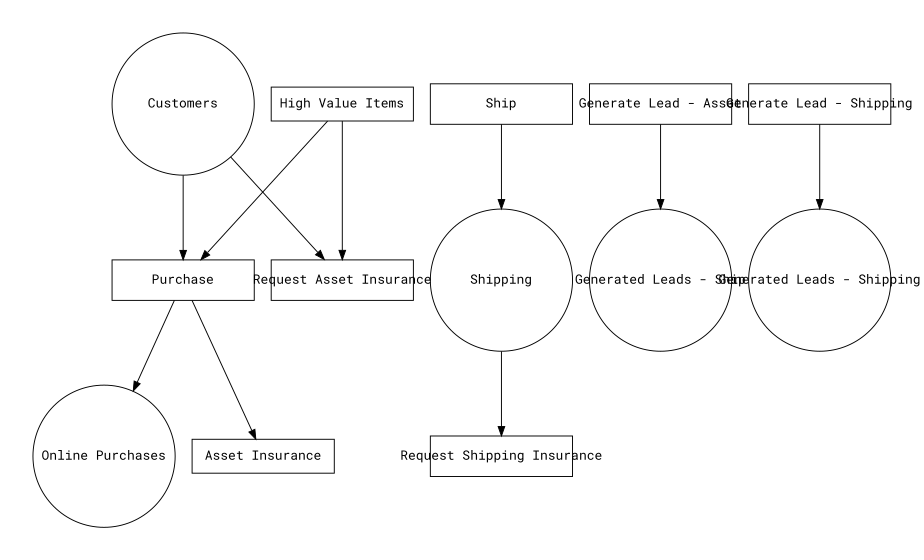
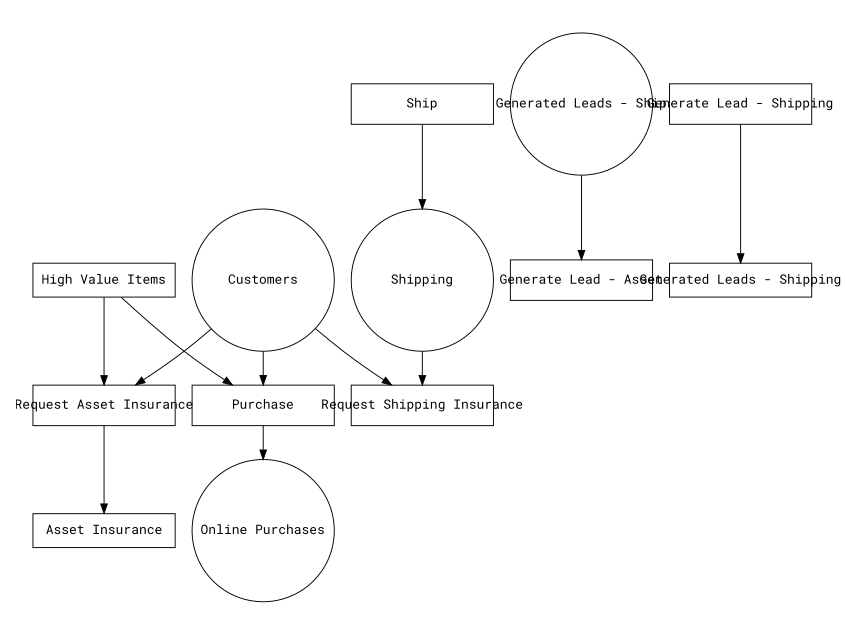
(661, 162) -> (581, 213)
(820, 280) -> (741, 280)
none -> (349, 355)
(222, 365) -> (104, 465)
